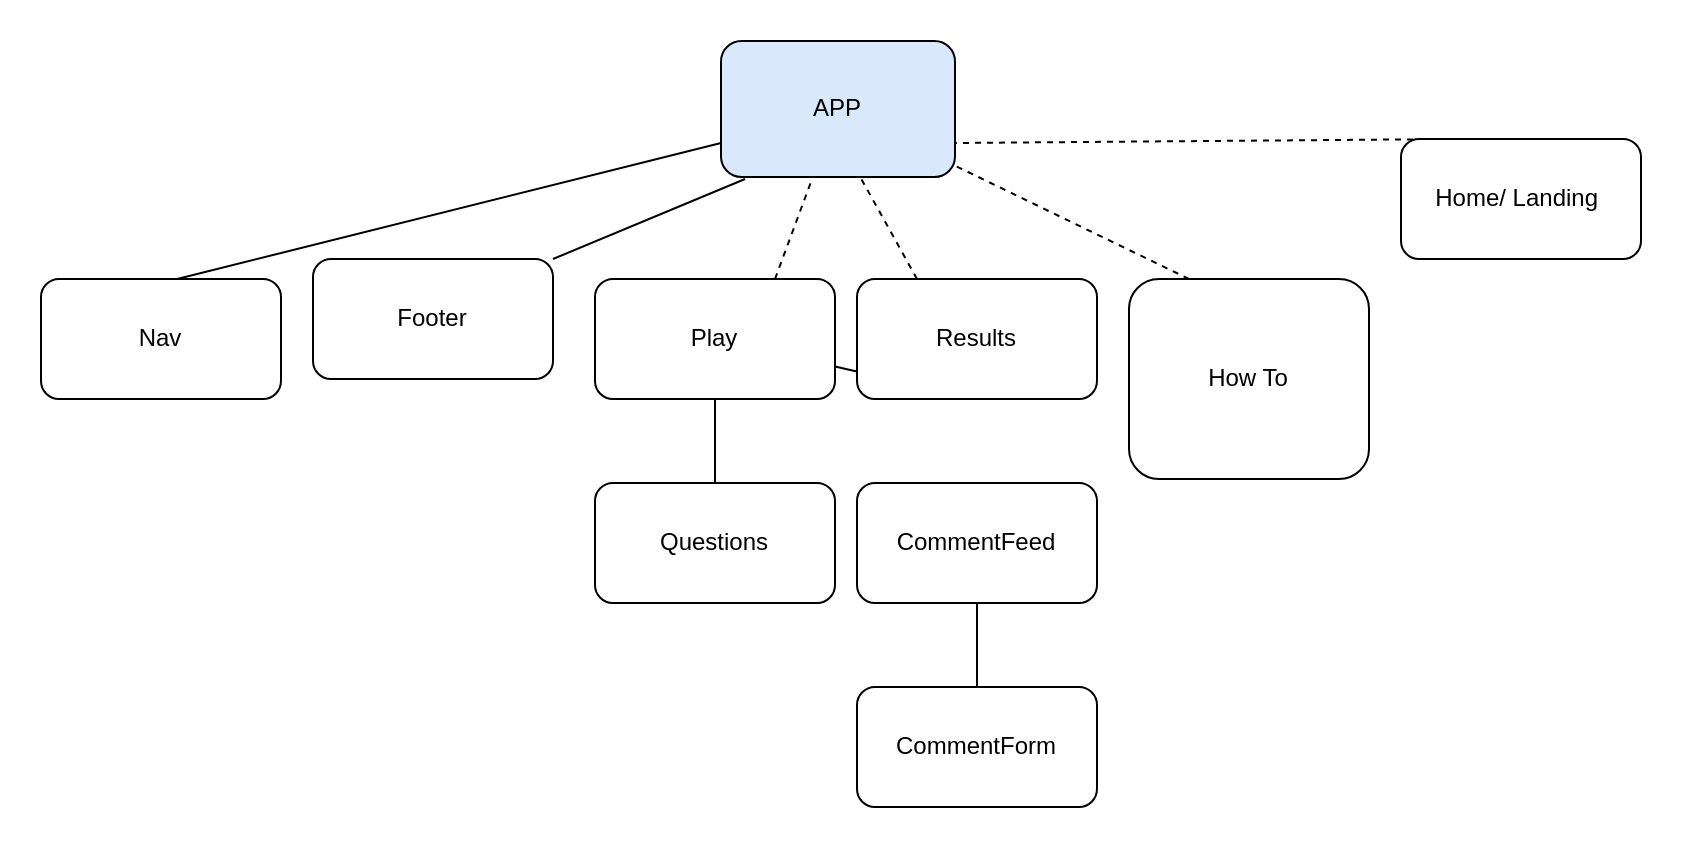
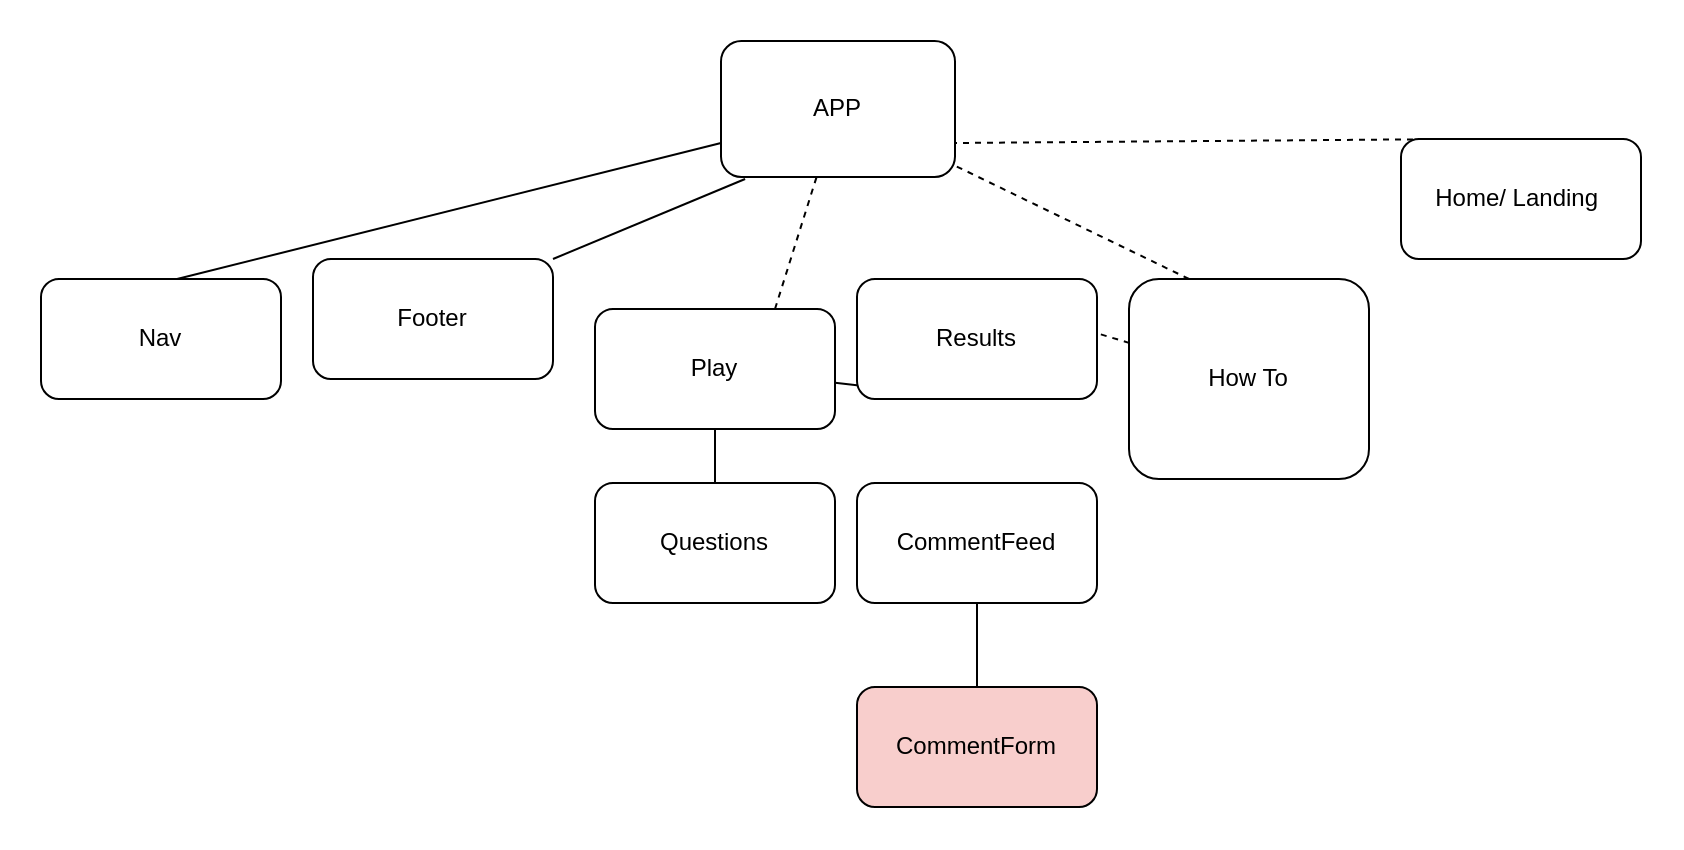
(838, 109) -> (838, 109)
(889, 228) -> (1114, 338)
(715, 339) -> (715, 369)
(977, 747) -> (977, 747)
